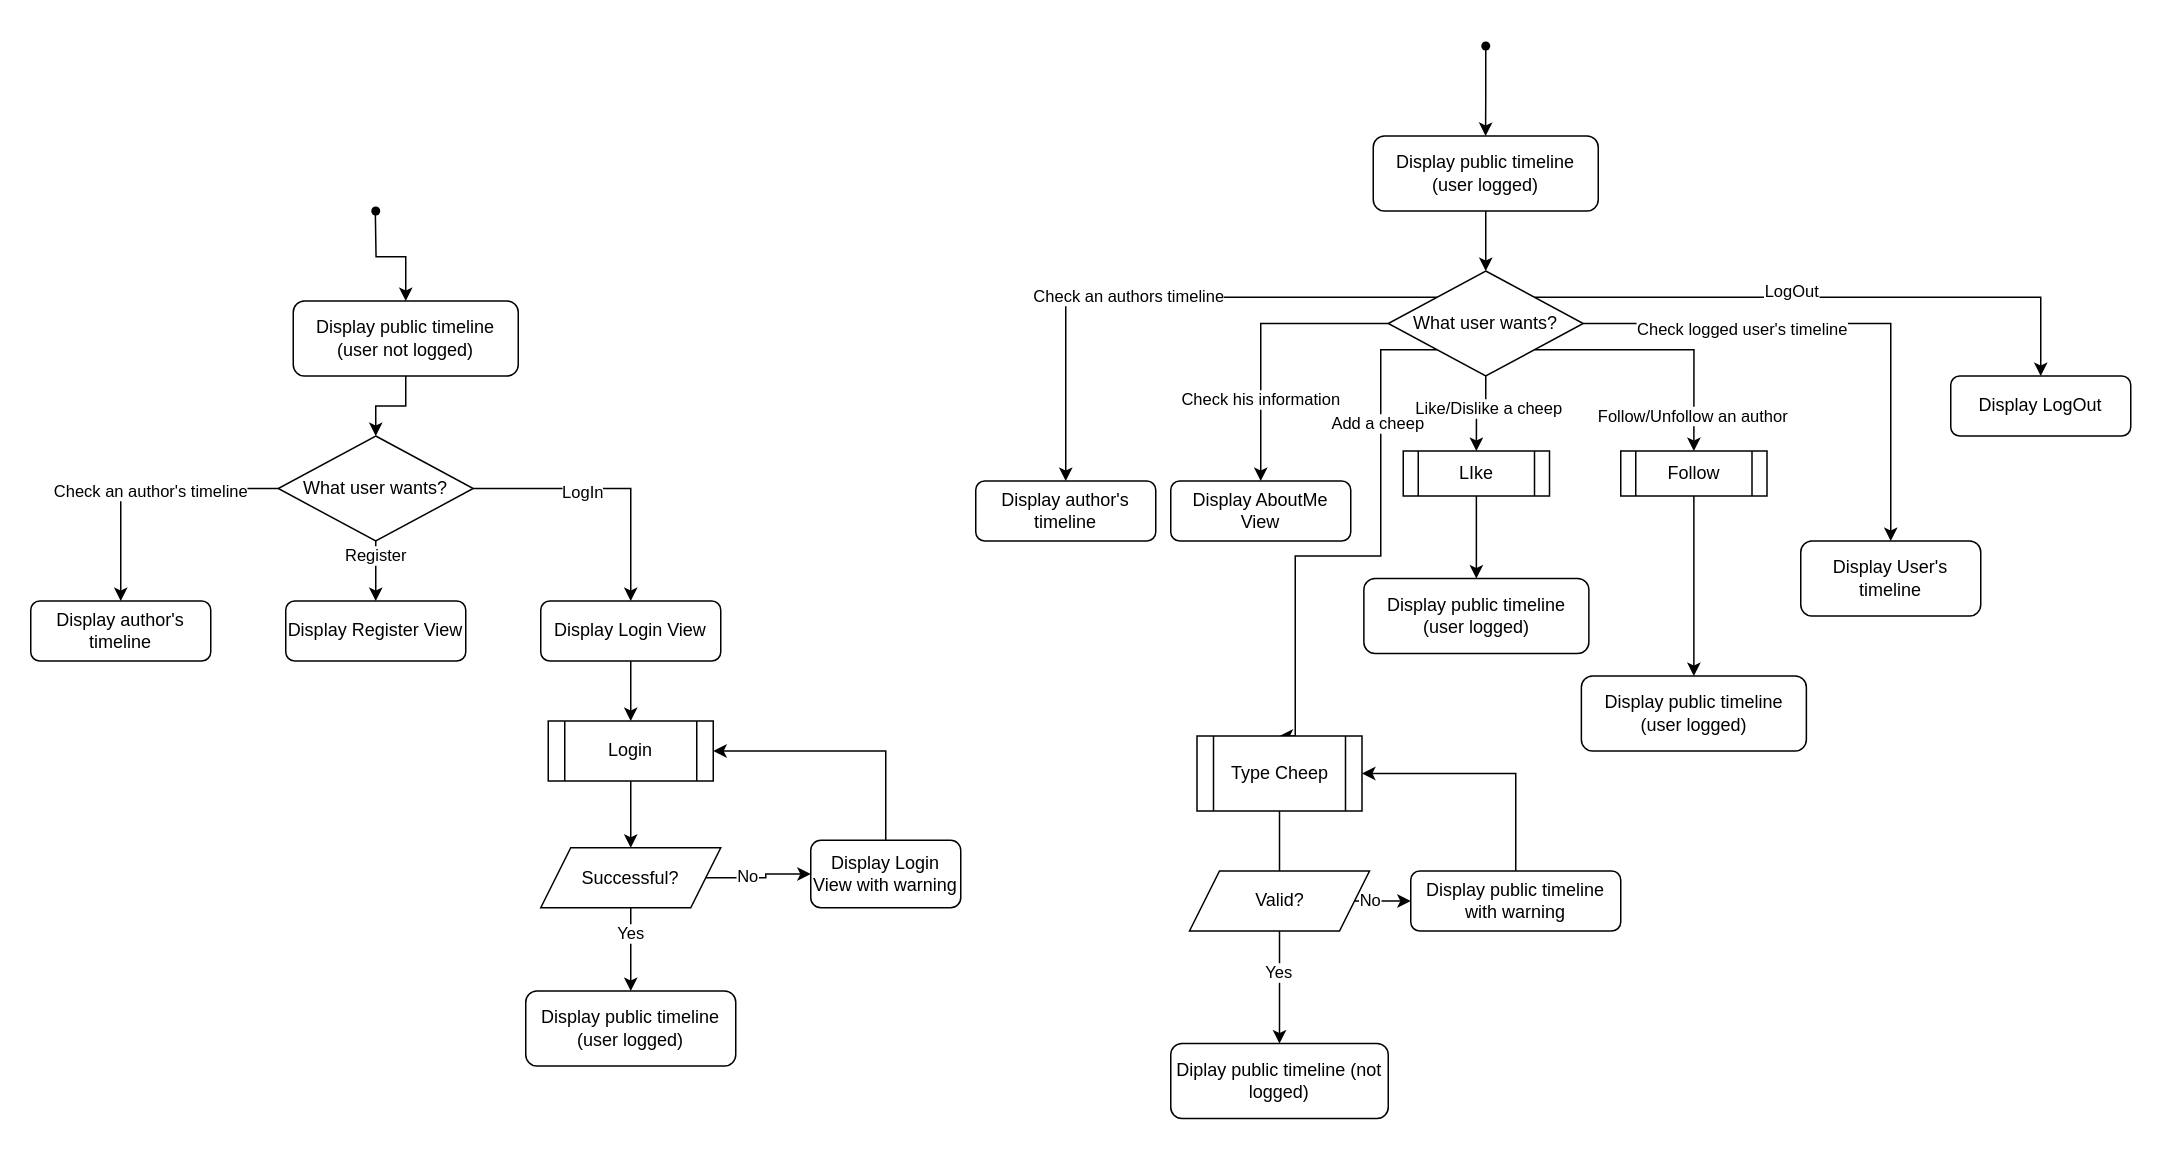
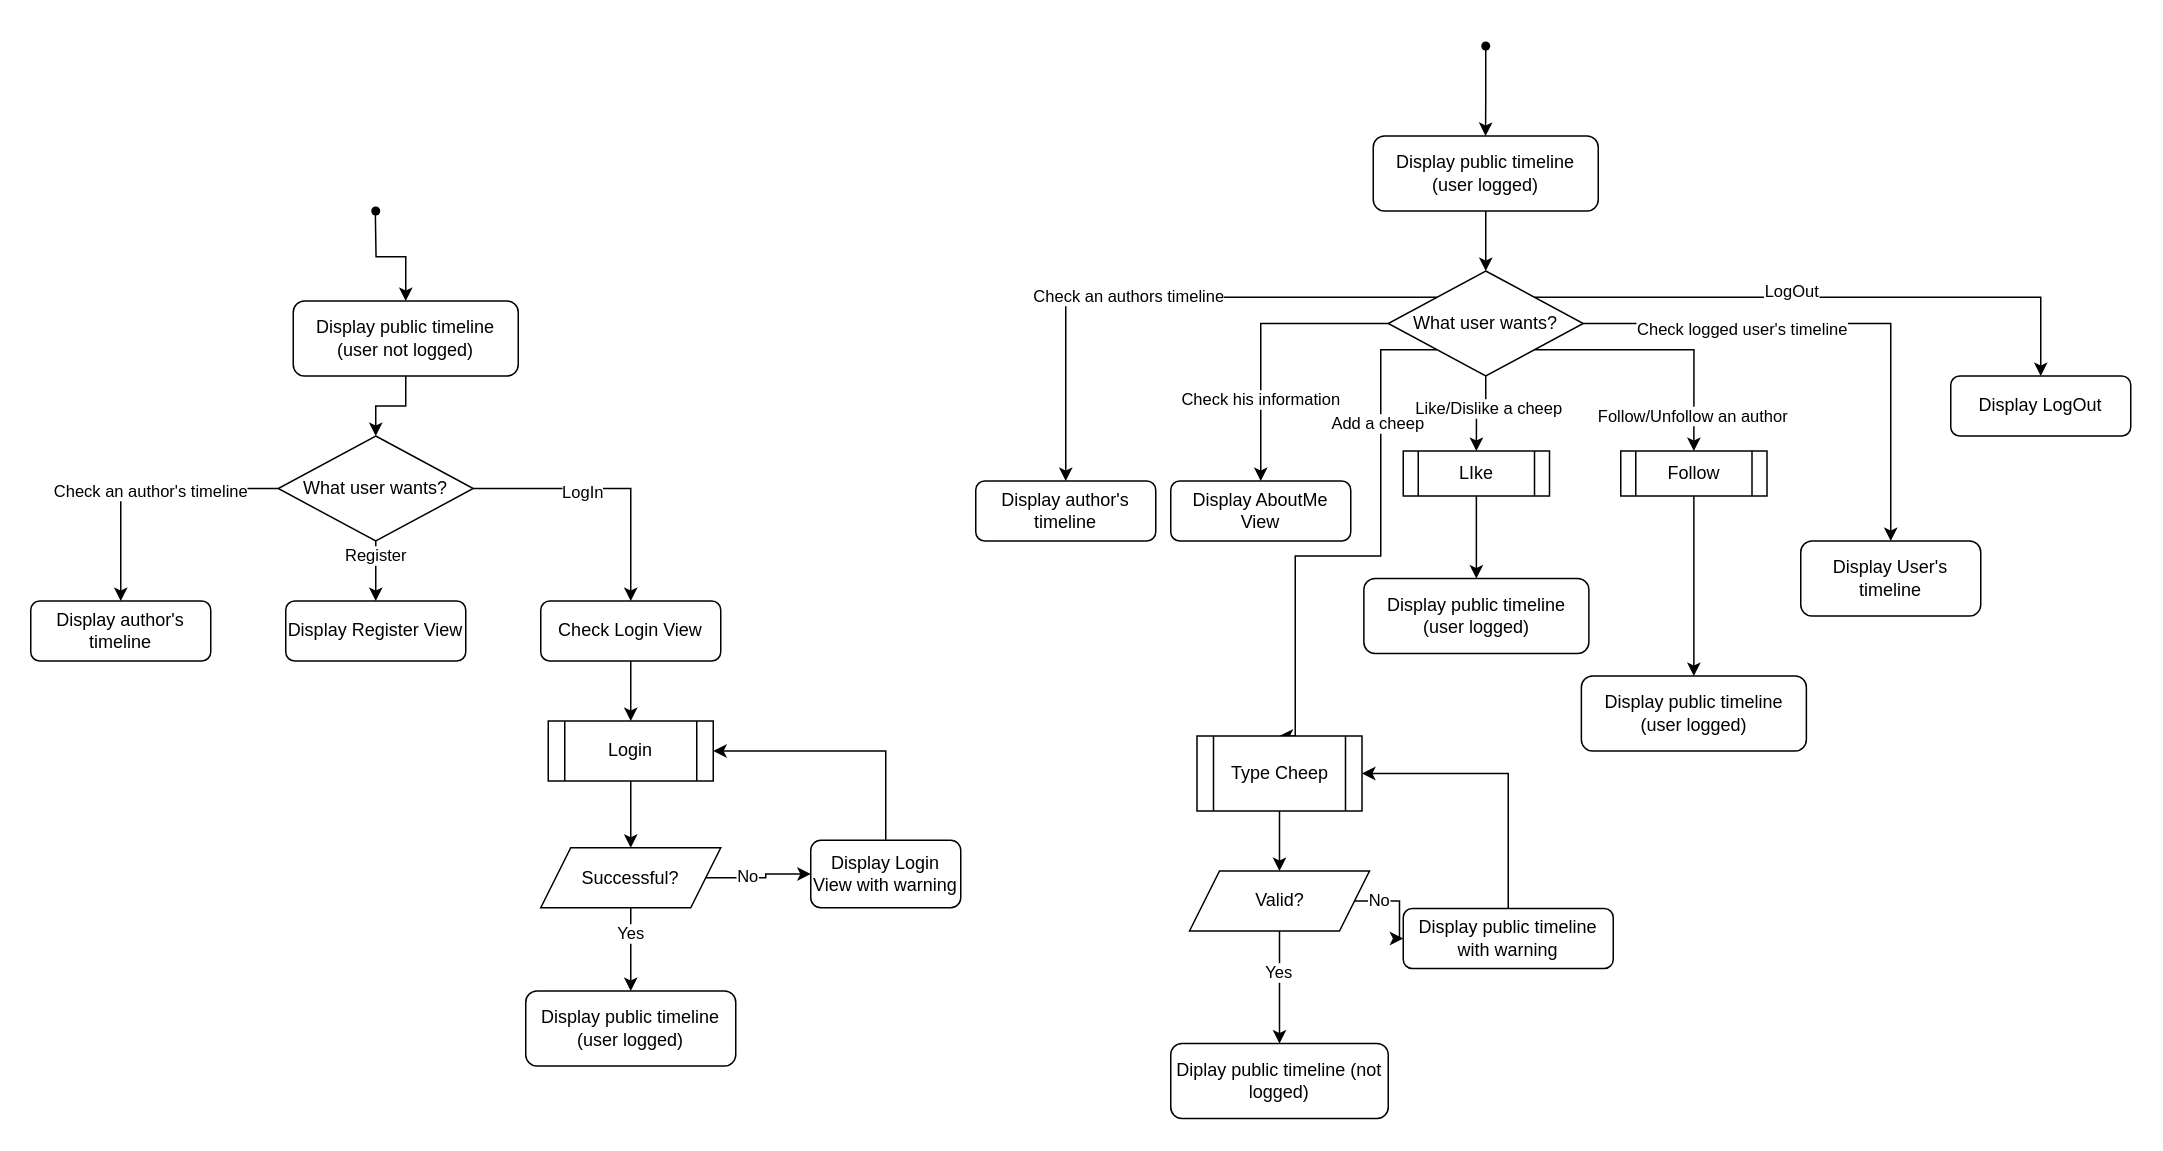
(631, 631) -> (631, 631)
(1280, 863) -> (1280, 859)
(1516, 901) -> (1508, 938)
